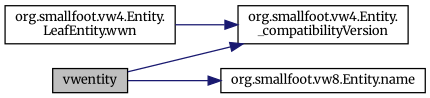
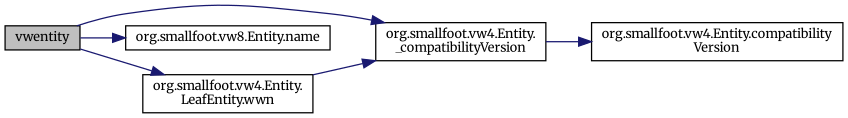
none -> (717, 42)
none -> (116, 60)
